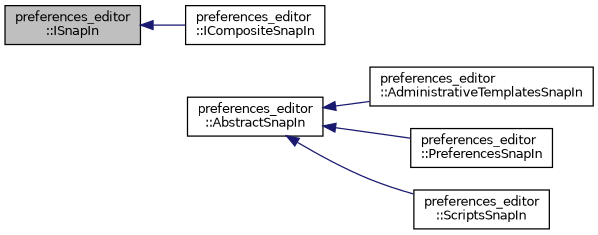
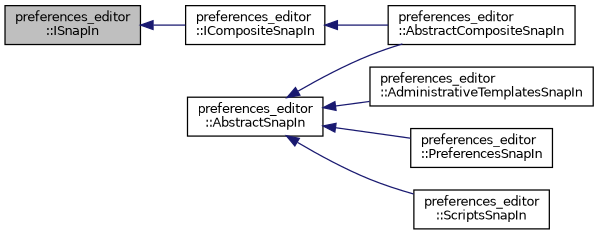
none -> (482, 25)
